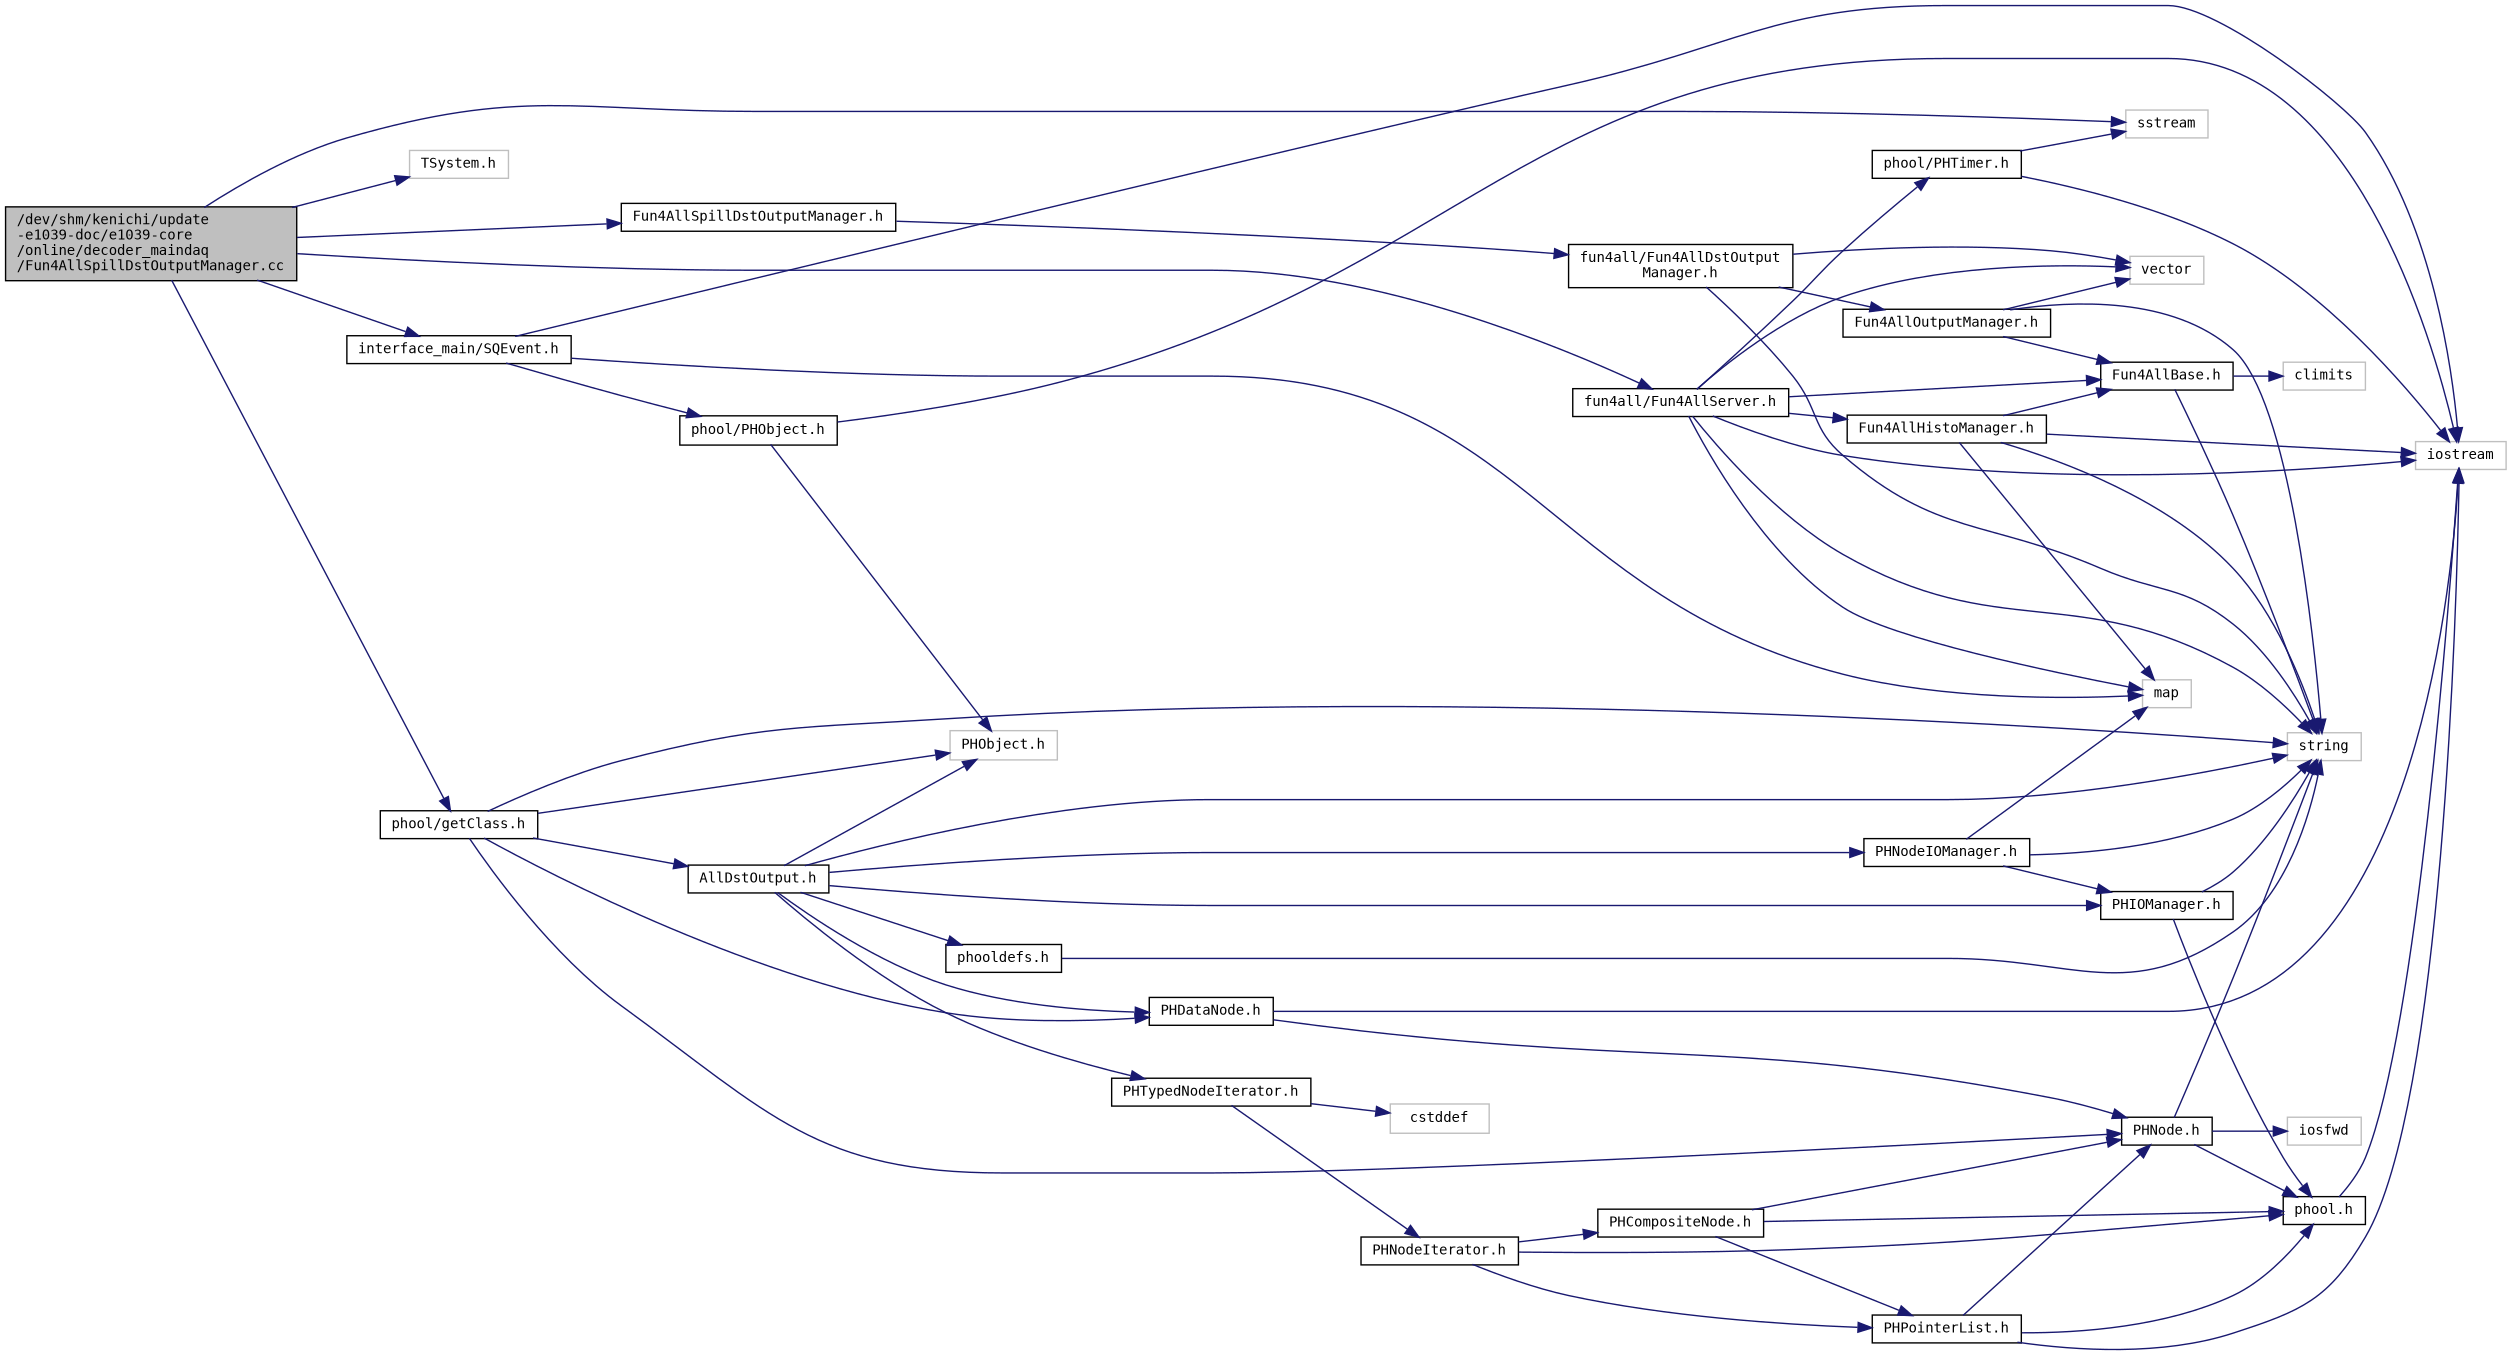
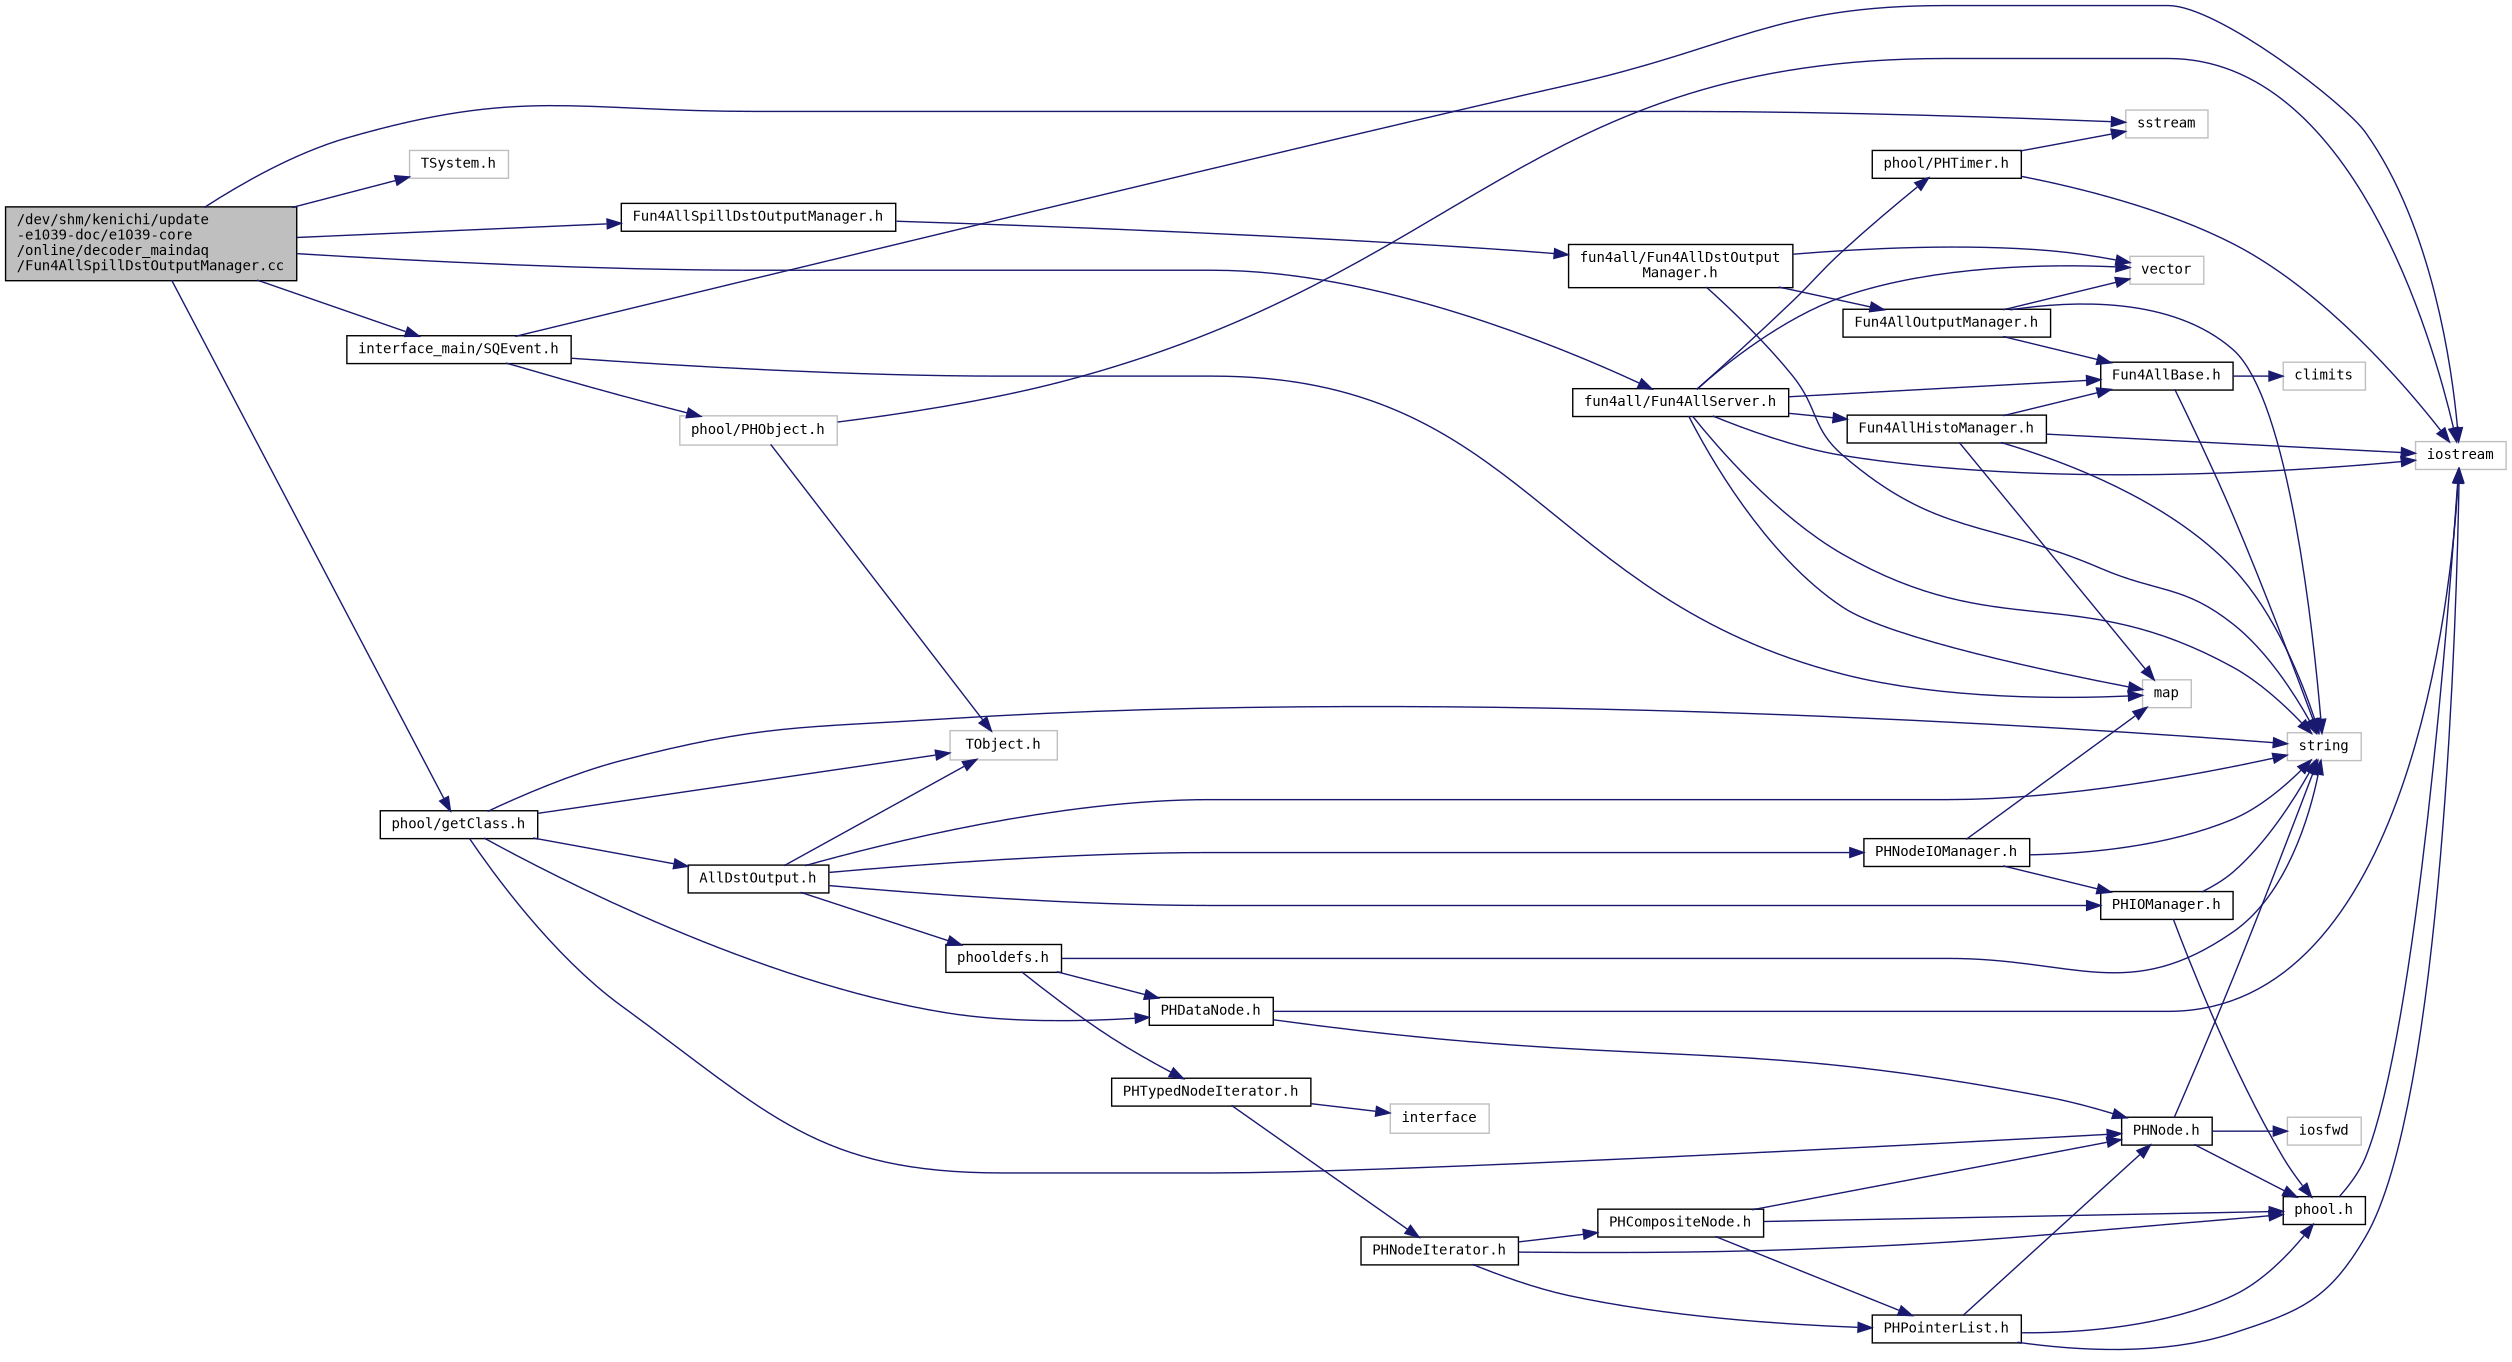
(759, 430) -> (759, 430)
(1004, 745) -> (1004, 745)
(945, 985) -> (1101, 983)
(913, 995) -> (1101, 1031)
(1440, 1119) -> (1440, 1119)
